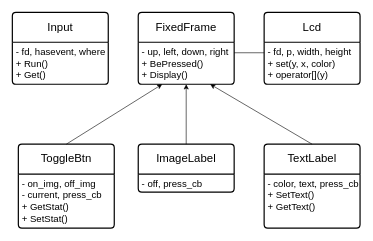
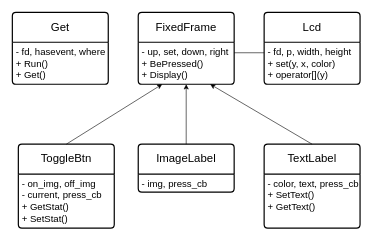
(60, 27) -> (60, 27)
(180, 59) -> (179, 59)
(169, 183) -> (168, 183)
